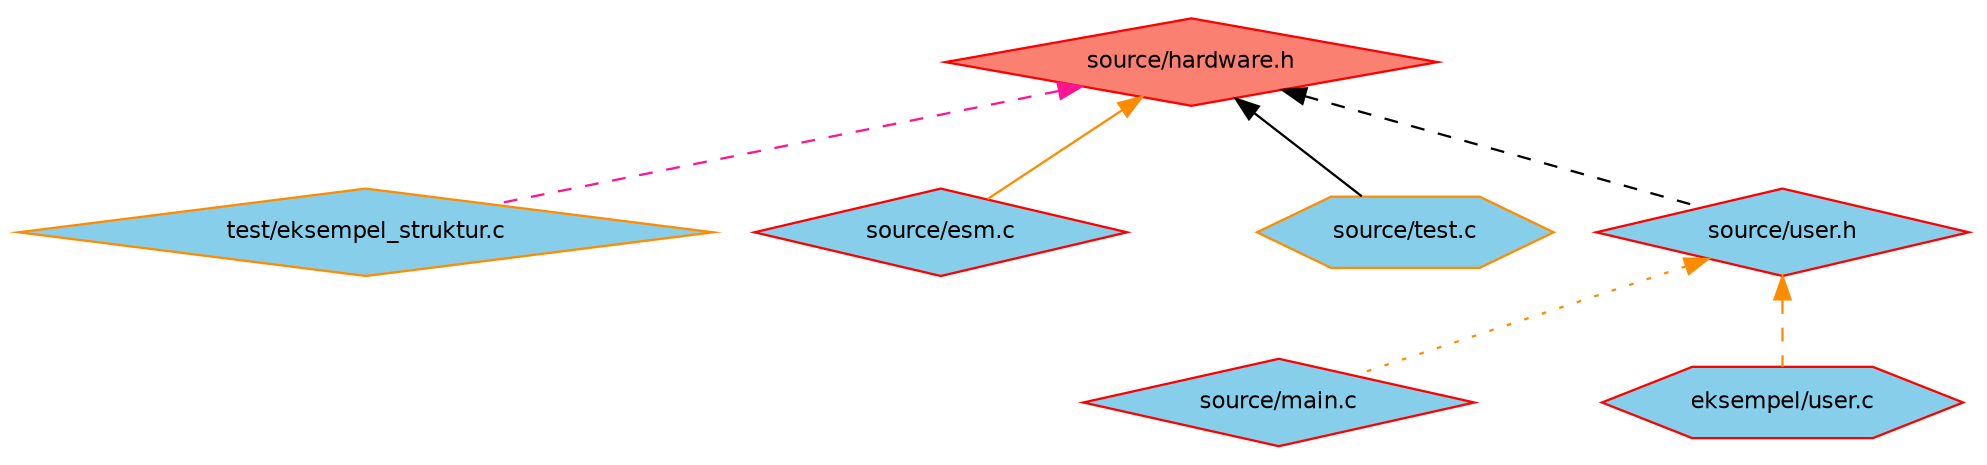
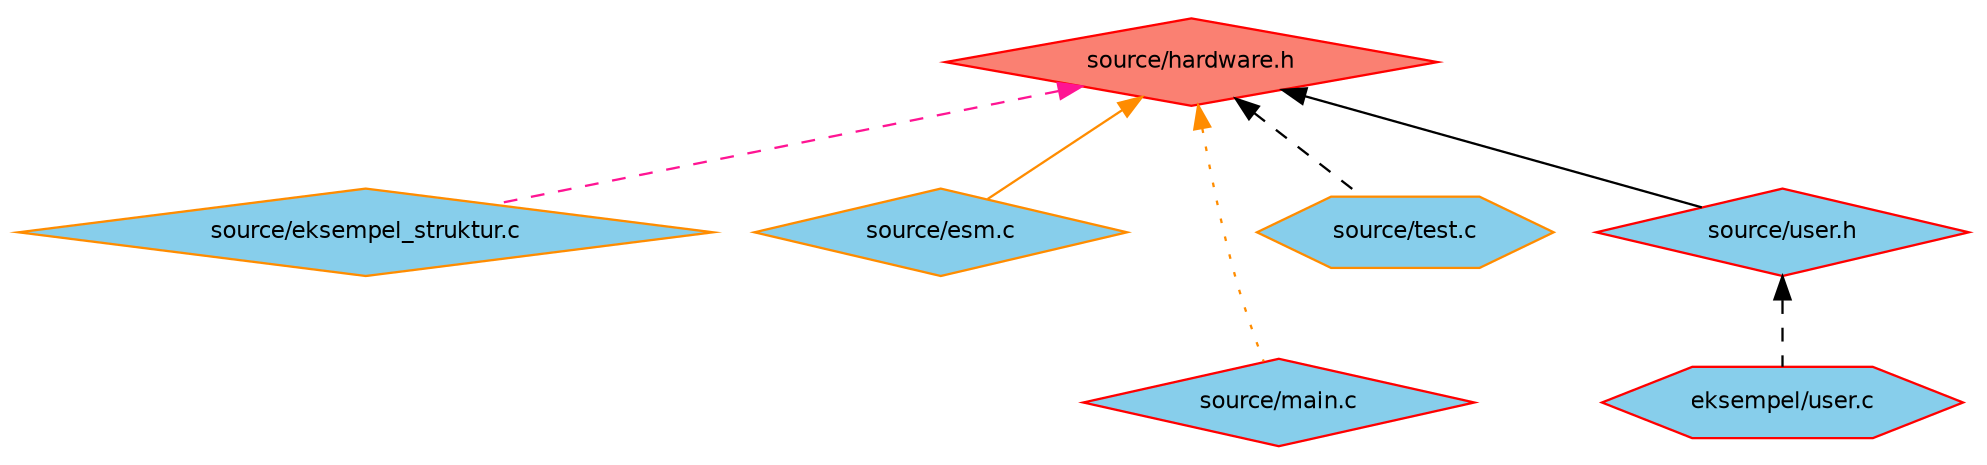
(1503, 152) -> (1503, 152)
(1308, 155) -> (1308, 155)
(366, 232) -> (366, 232)
(941, 232) -> (941, 232)
(1520, 321) -> (1227, 246)
(1782, 333) -> (1782, 333)
